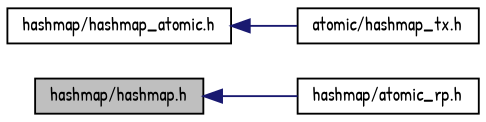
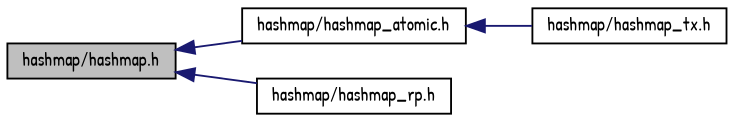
(388, 26) -> (629, 26)
none -> (218, 44)
(388, 96) -> (354, 96)
